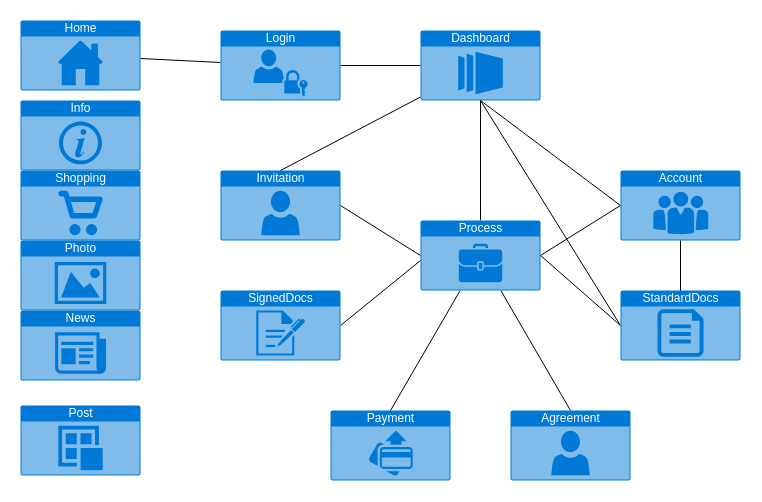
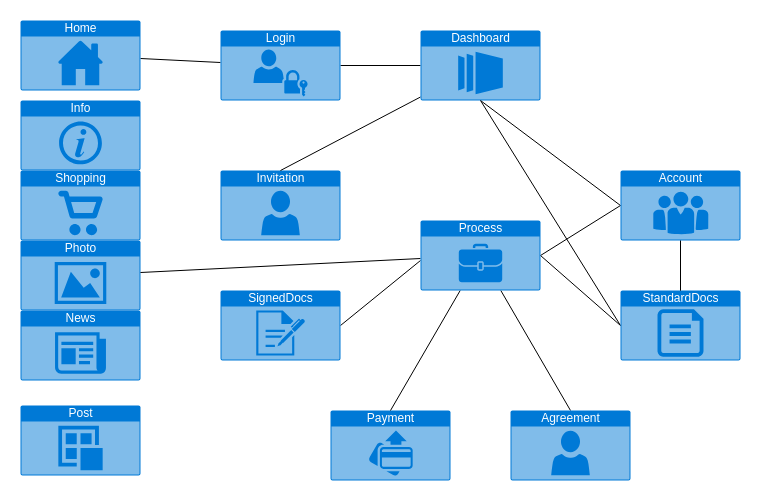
(481, 163) -> (281, 266)
(381, 231) -> none
